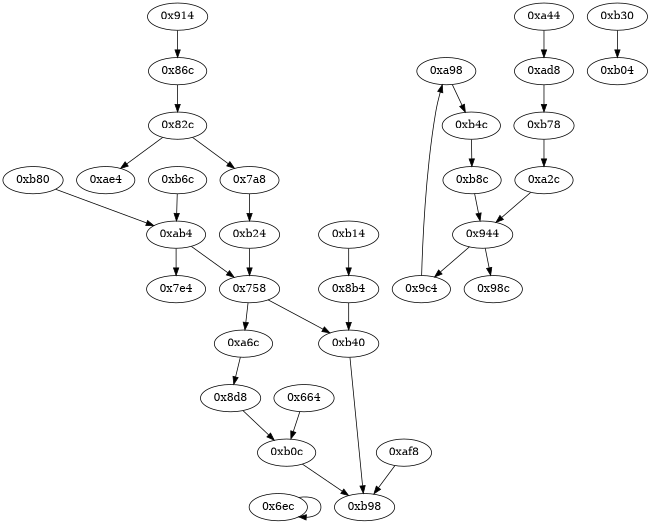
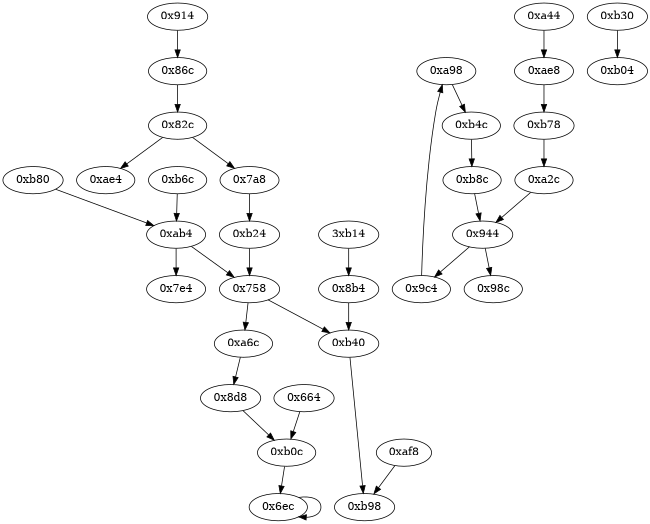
(544, 71) -> (544, 71)
(349, 235) -> (349, 235)
(322, 478) -> (283, 476)
